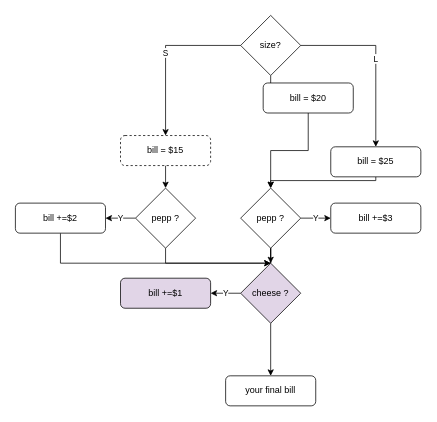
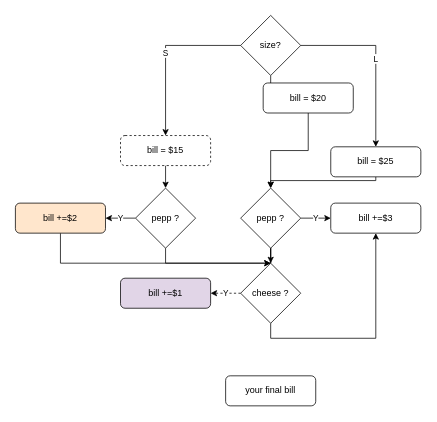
(60, 218) -> (60, 218)
(228, 293) -> (228, 293)
(270, 293) -> (270, 293)
(270, 353) -> (371, 338)
